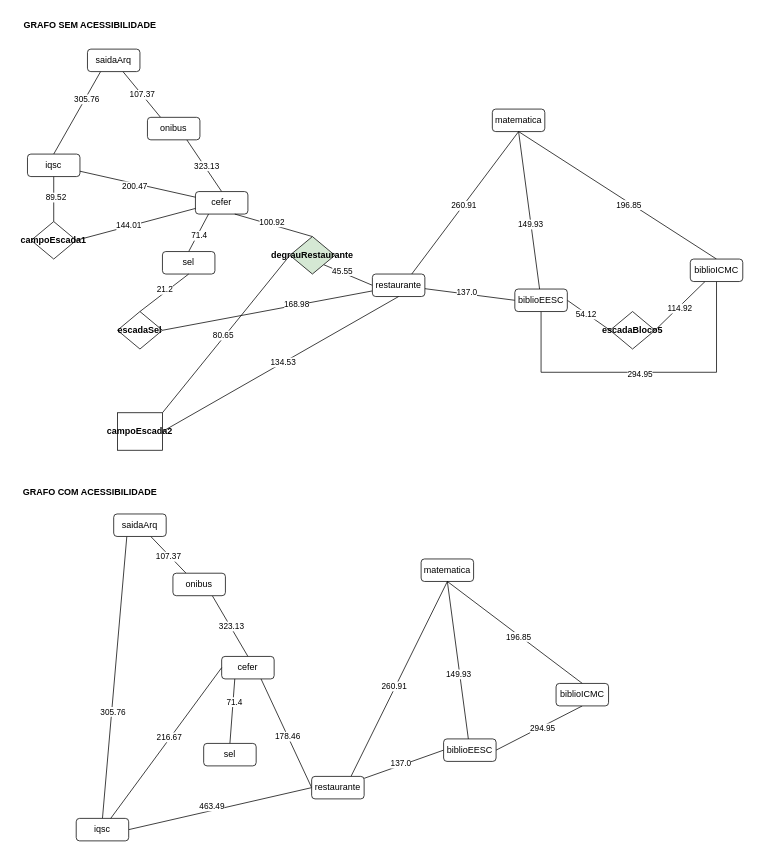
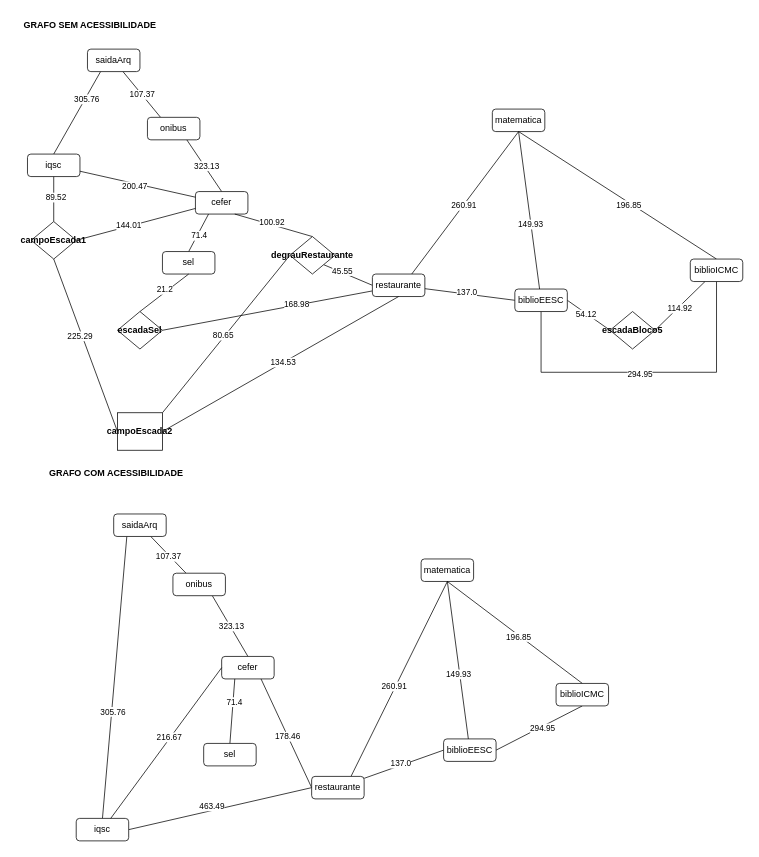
(312, 255) -> (312, 255)
none -> (85, 345)
(89, 492) -> (116, 474)
